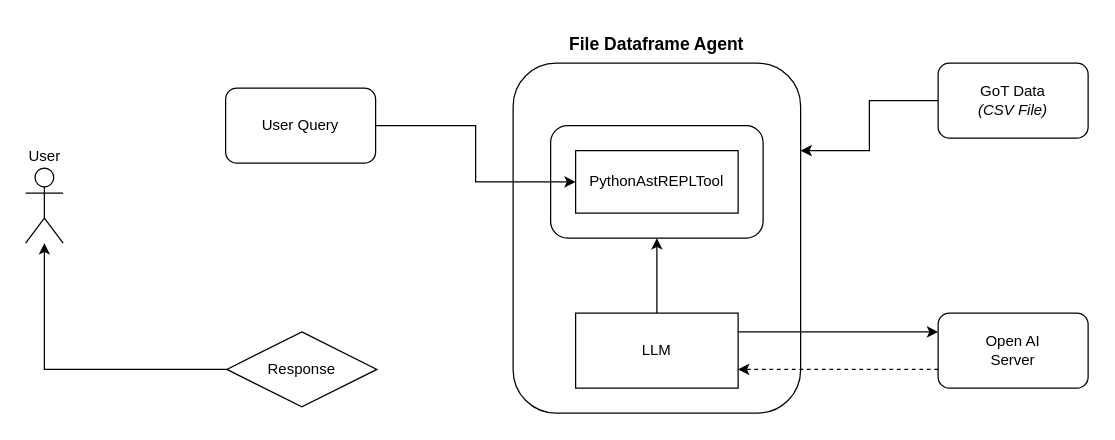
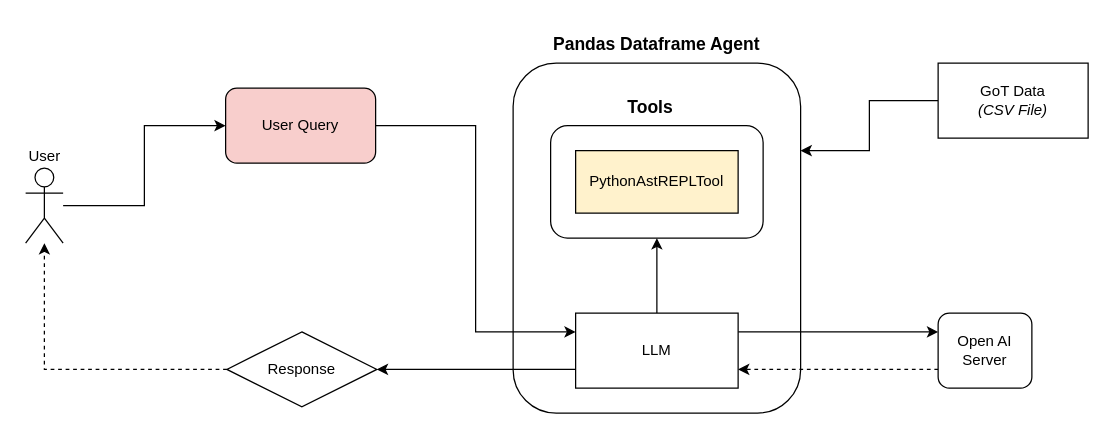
(657, 44) -> (657, 44)
(1013, 101) -> (1013, 101)
none -> (651, 107)
(301, 126) -> (301, 126)
none -> (144, 170)
(520, 182) -> (476, 301)
(657, 182) -> (657, 182)
(1013, 351) -> (985, 351)
(75, 369) -> (75, 369)
none -> (480, 369)
